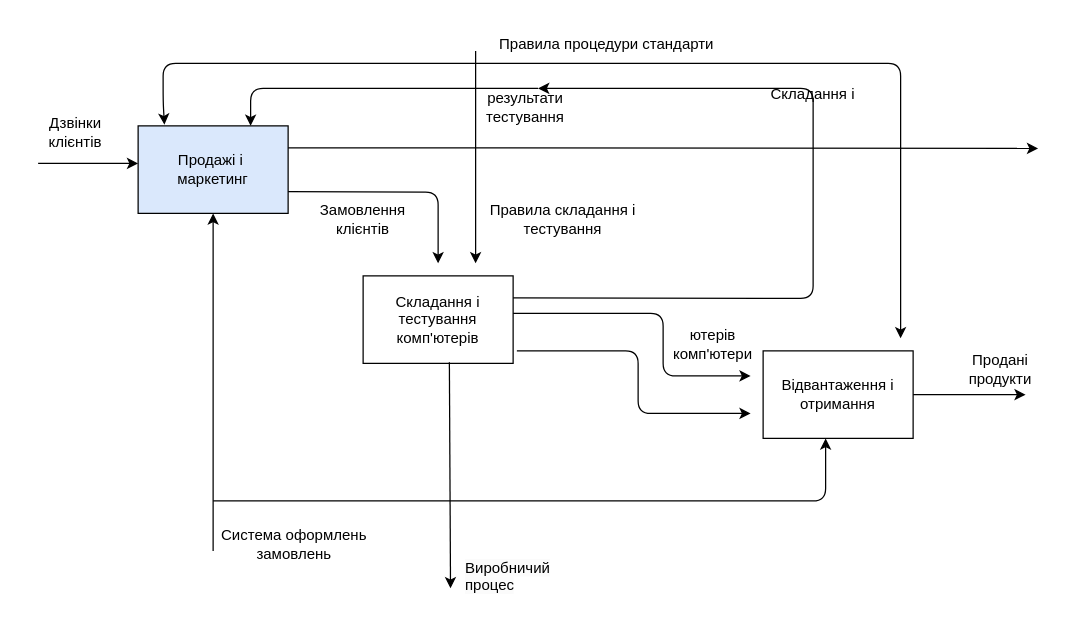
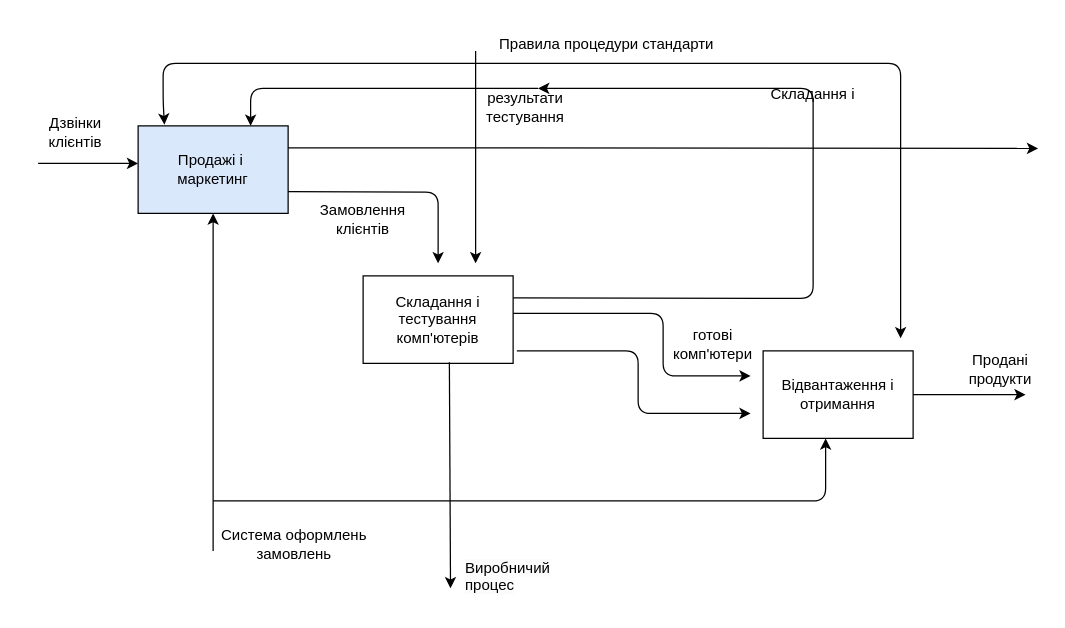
(563, 219) -> none
(713, 344) -> (713, 344)
